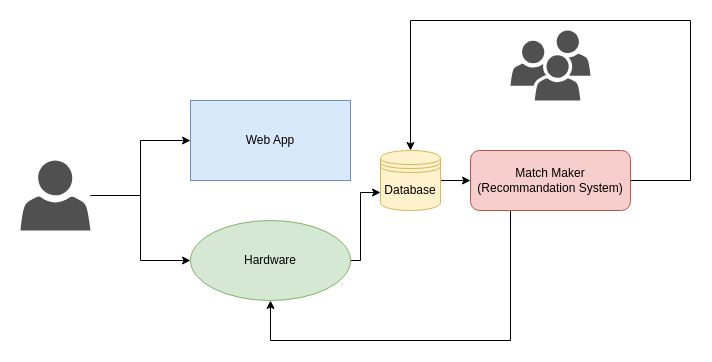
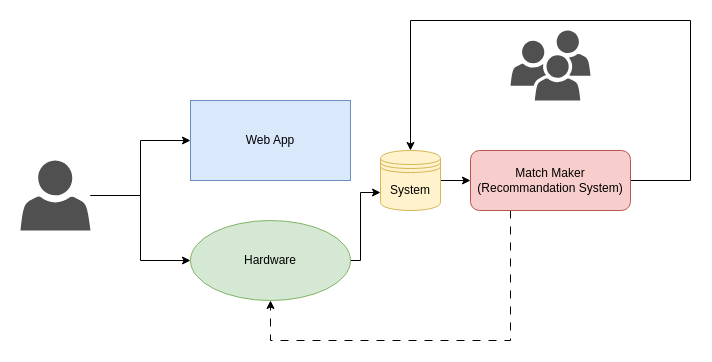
(411, 191) -> (411, 191)
(438, 341) -> (438, 341)
